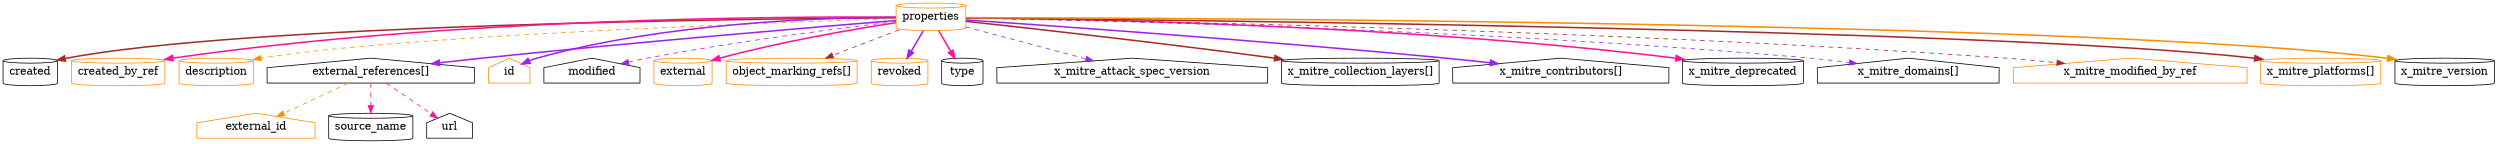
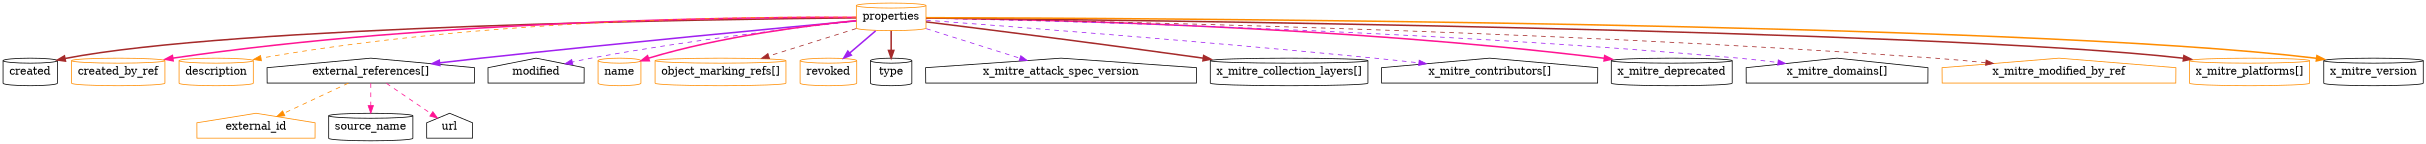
(1228, 39) -> (1173, 40)
(945, 41) -> (891, 41)
(509, 72) -> none
(683, 72) -> (619, 72)
